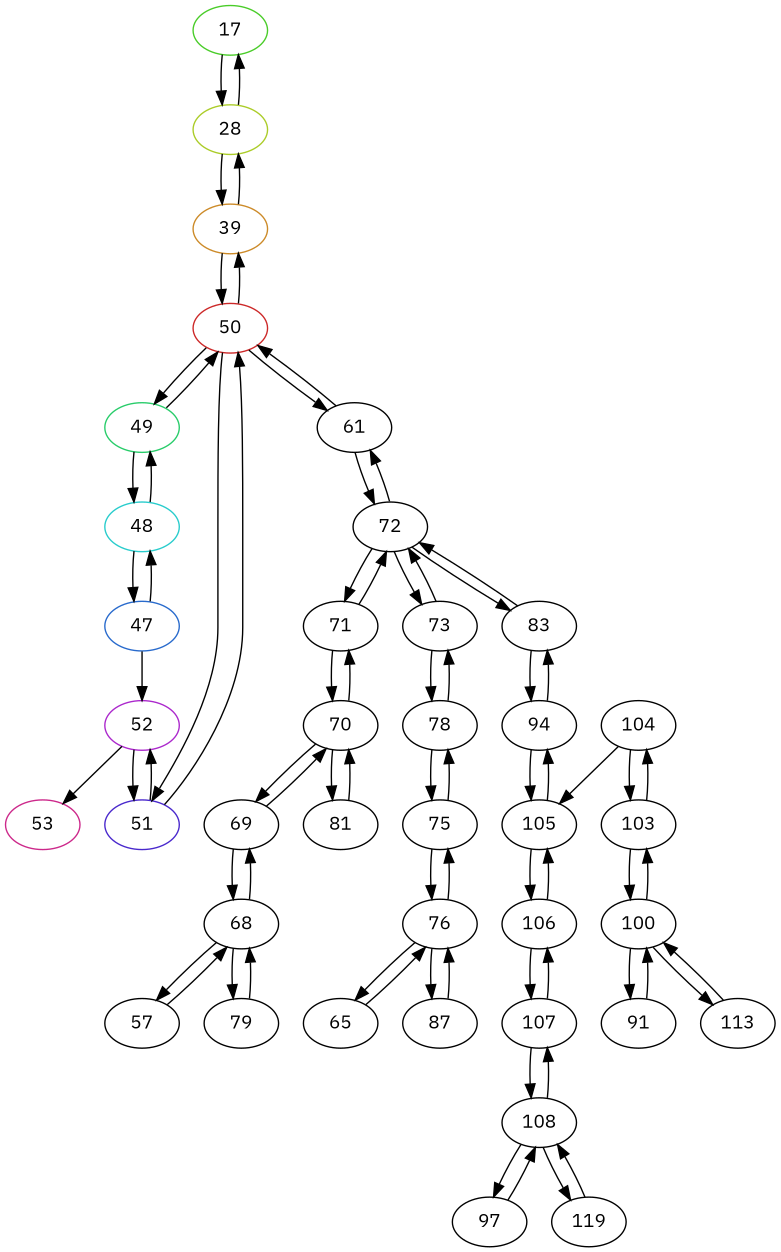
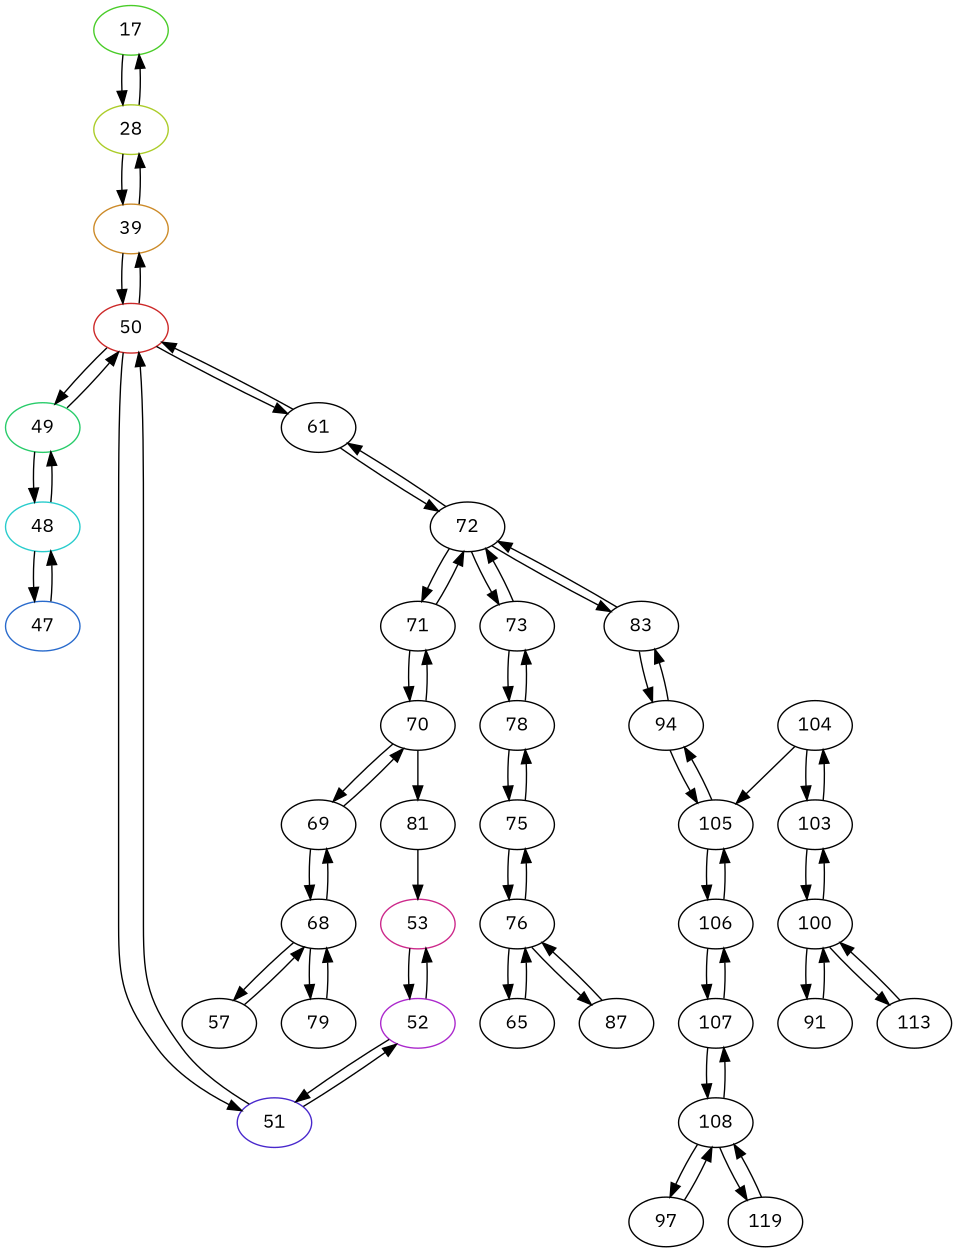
(142, 669) -> (409, 967)
(350, 782) -> (418, 868)
